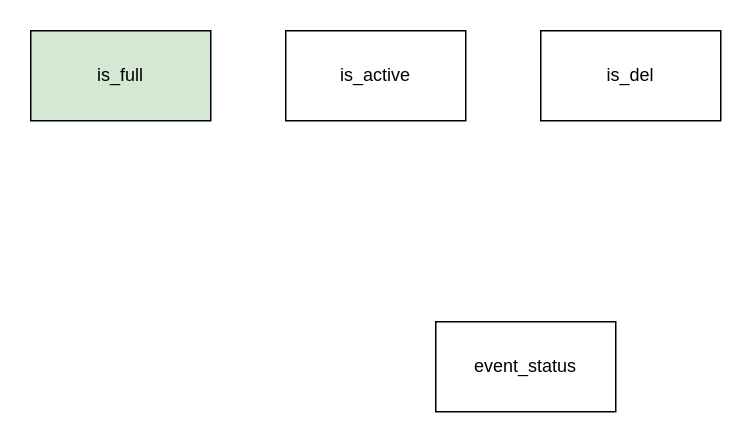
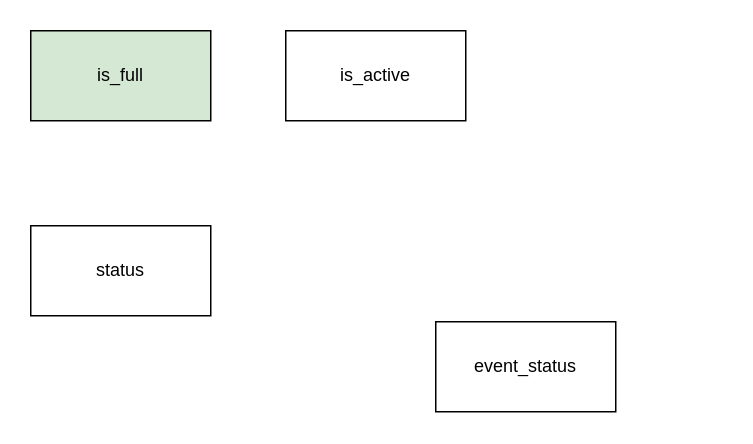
(631, 76) -> none
none -> (121, 271)
